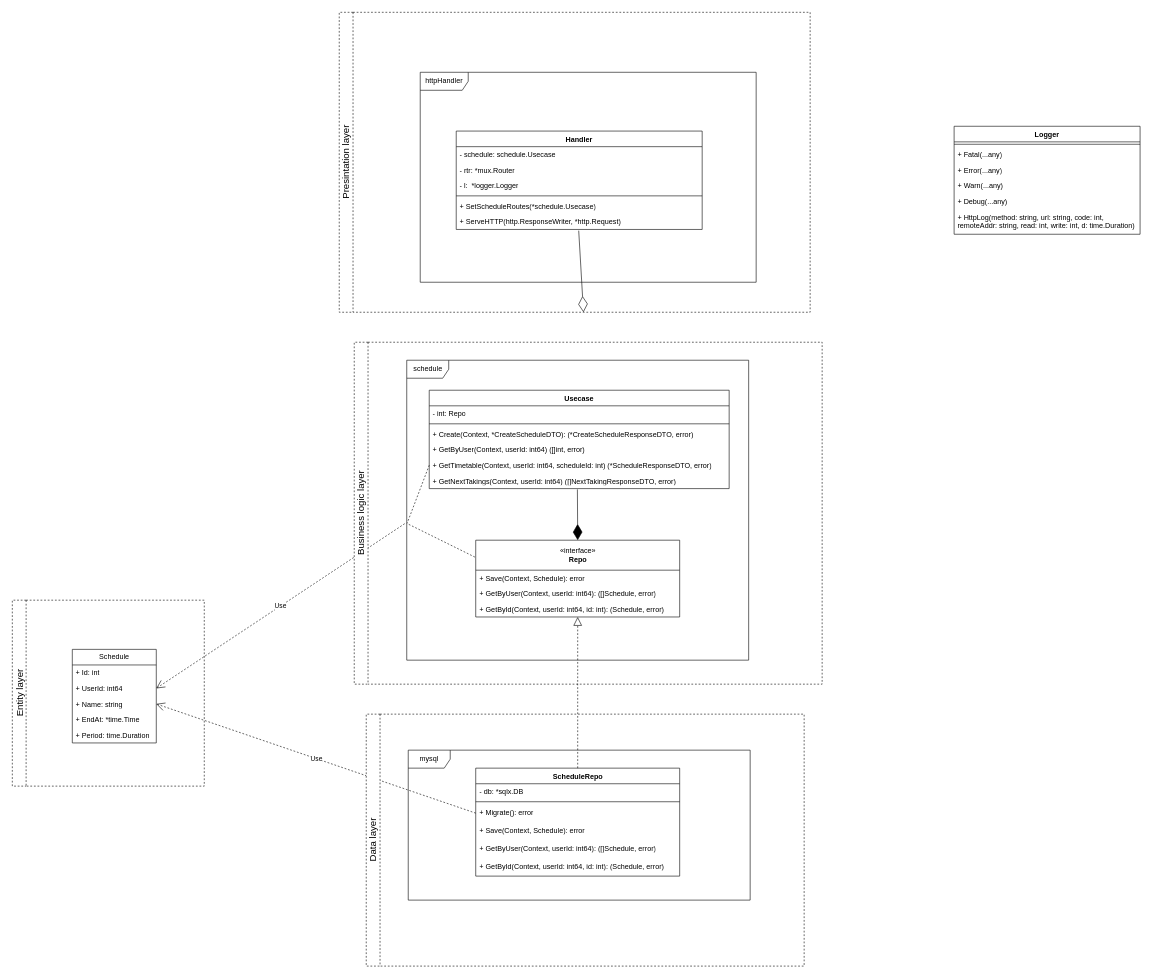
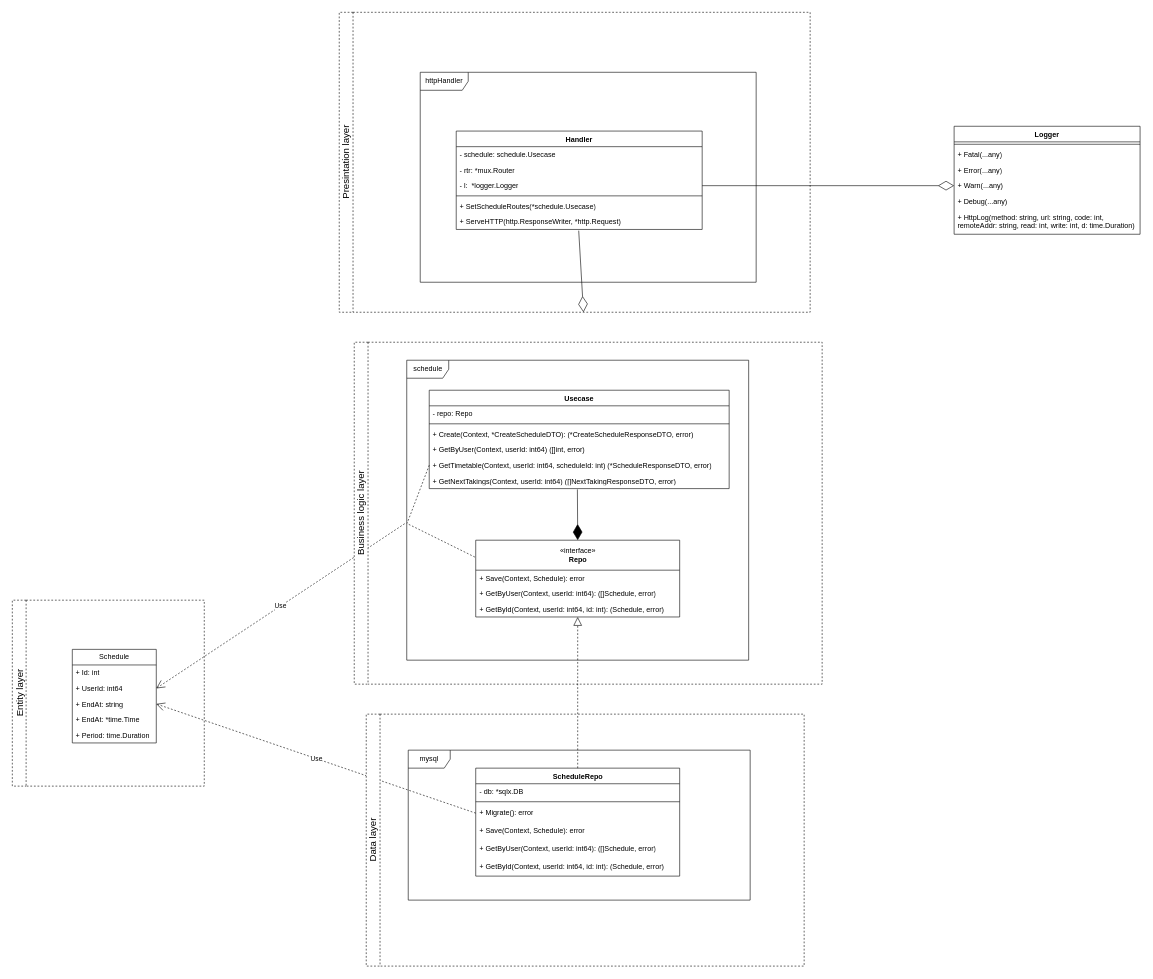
none -> (822, 186)
(451, 414) -> (454, 414)
(100, 705) -> (102, 705)
